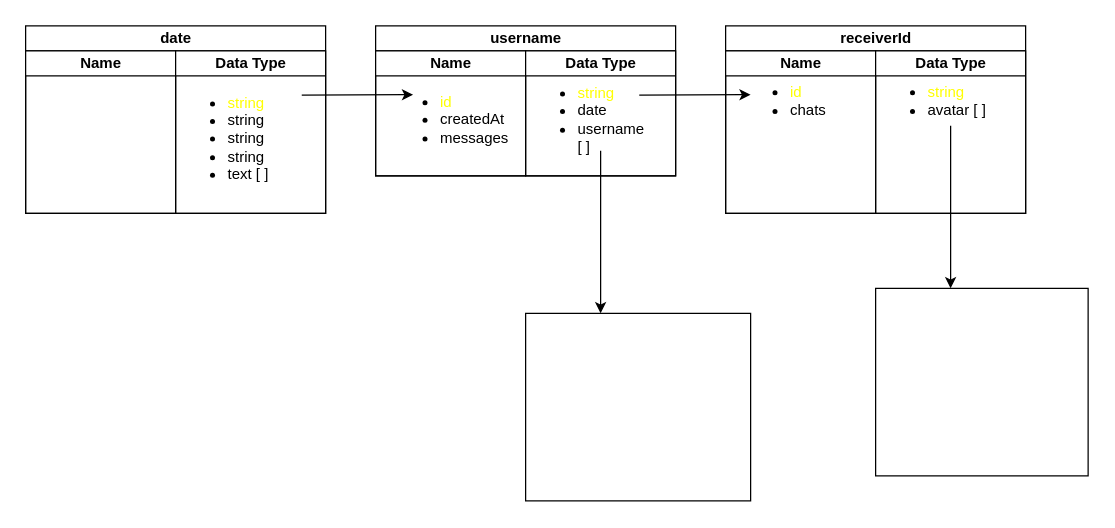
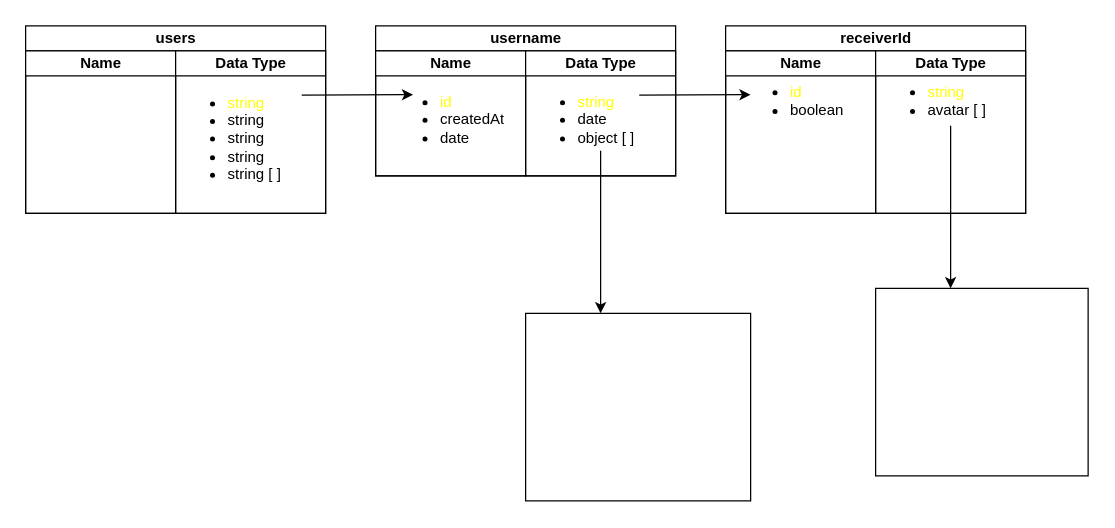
(176, 38) -> (176, 38)
(762, 101) -> (768, 101)
(428, 119) -> (428, 119)
(575, 119) -> (566, 119)
(208, 138) -> (214, 138)
